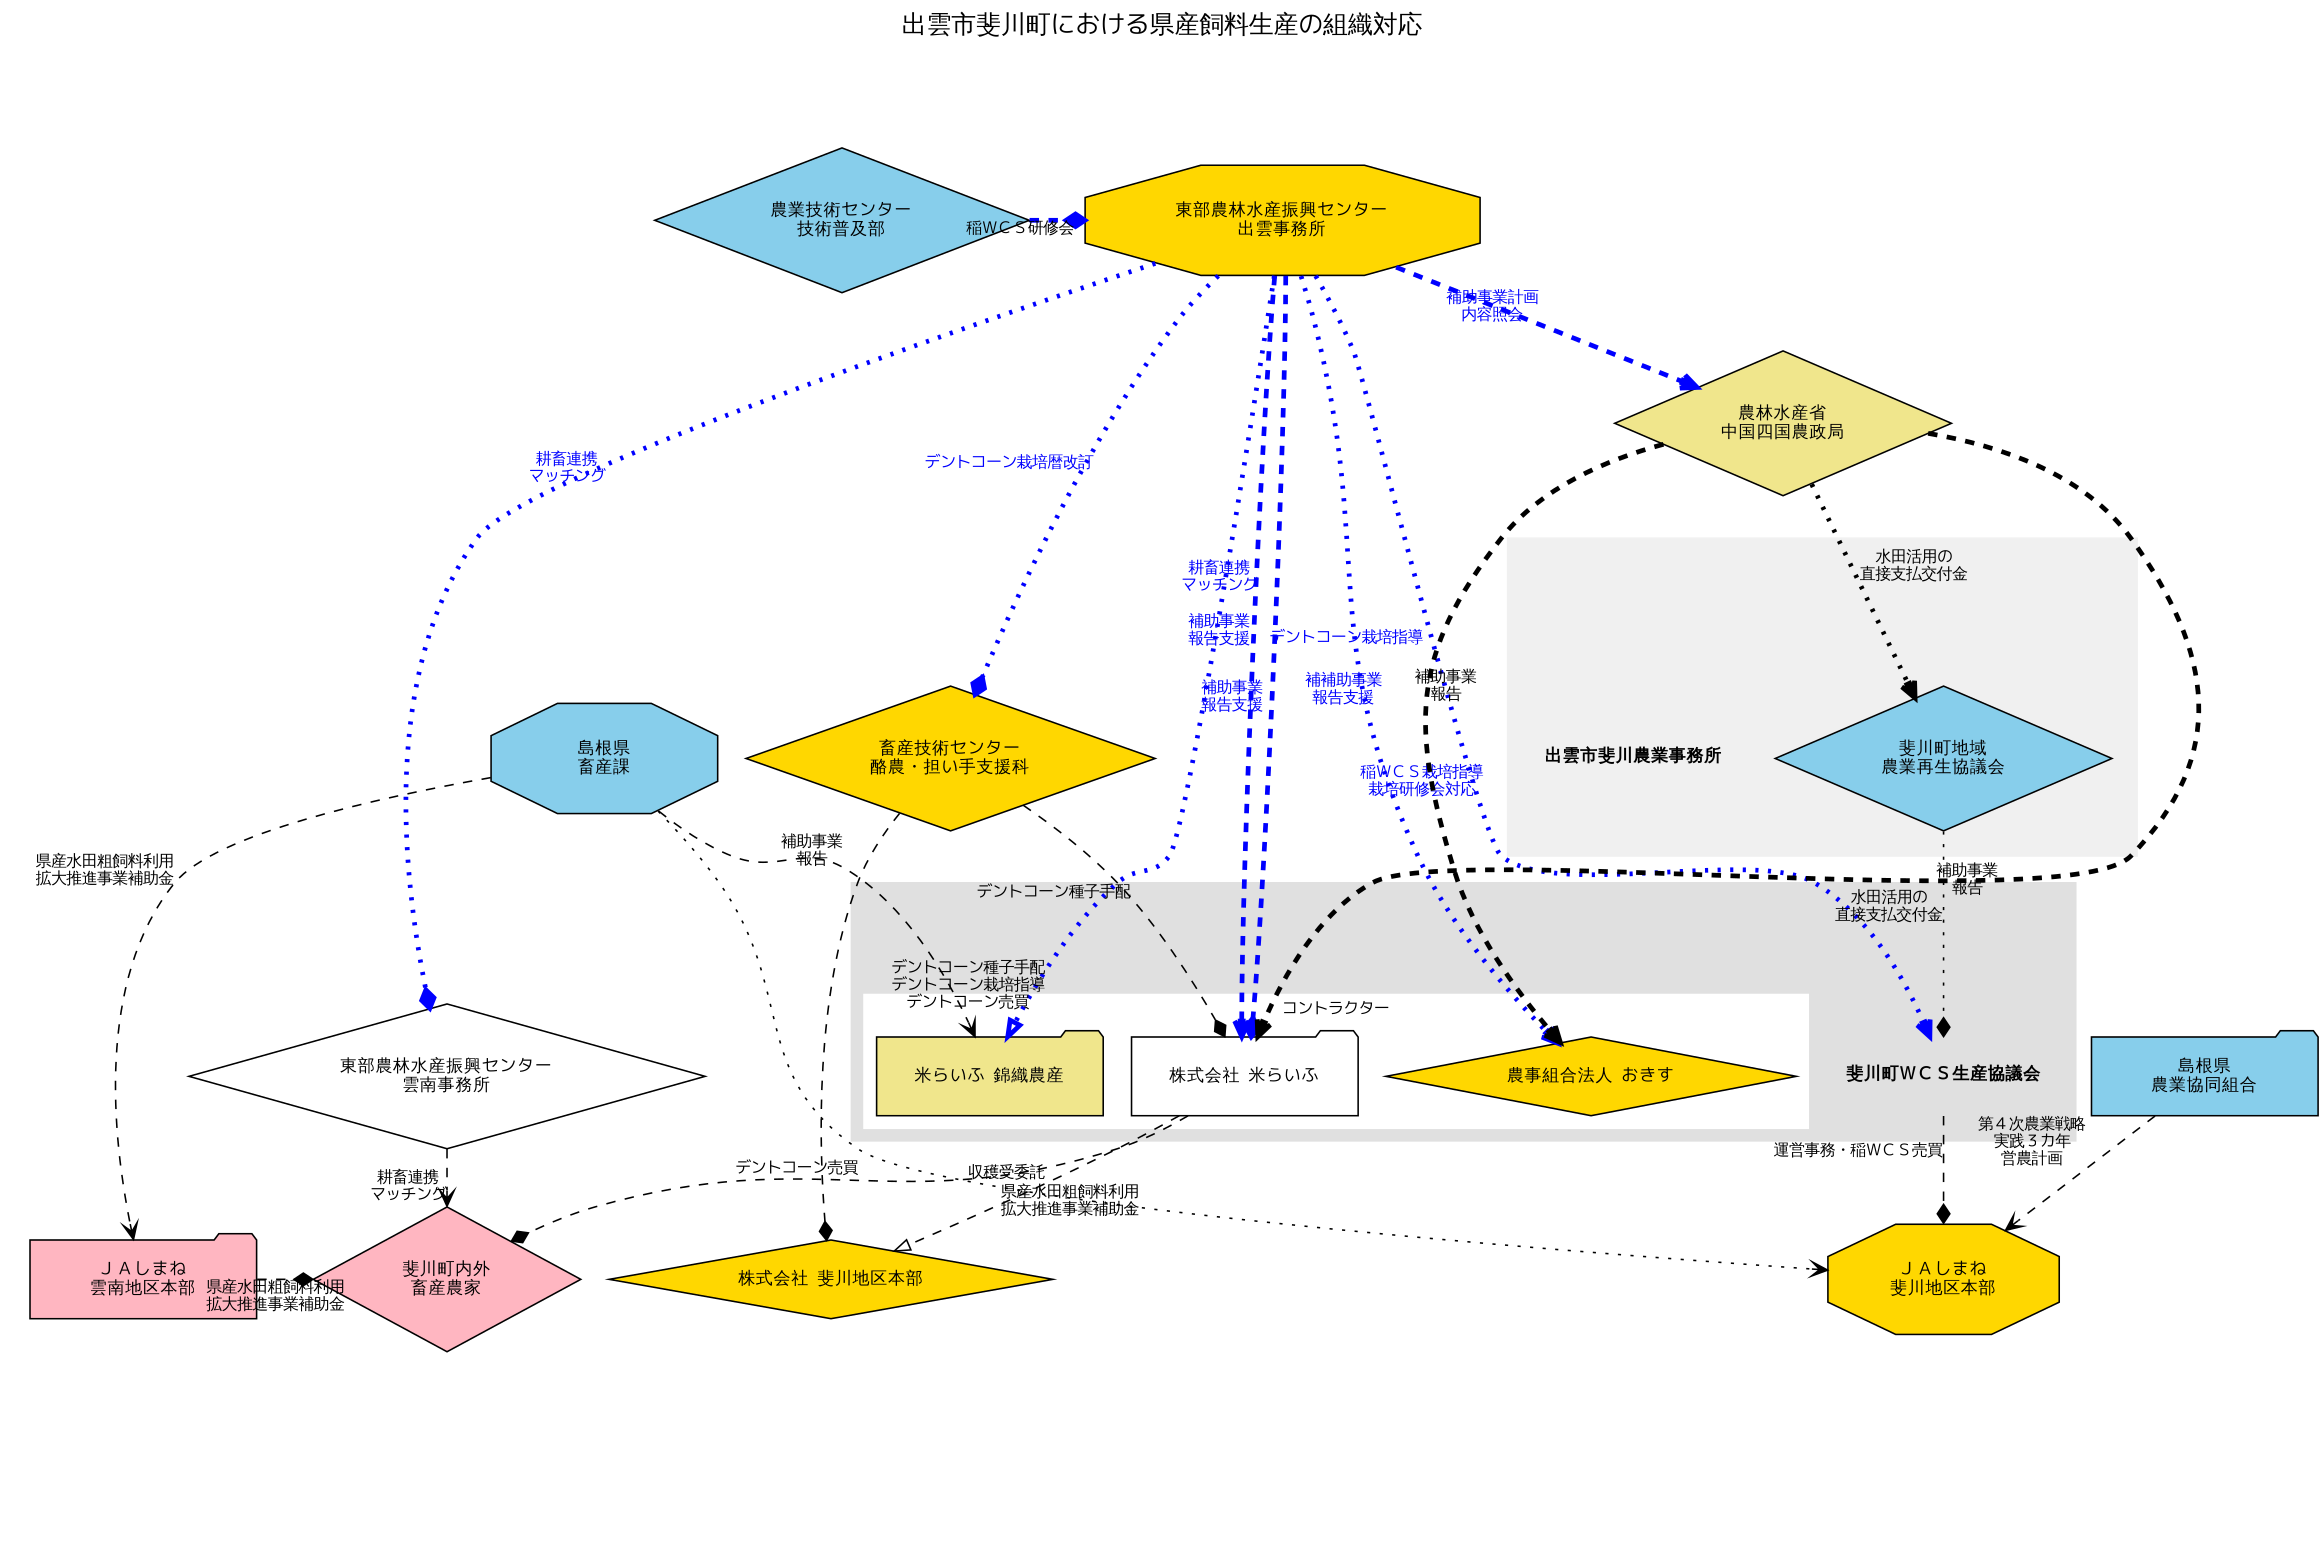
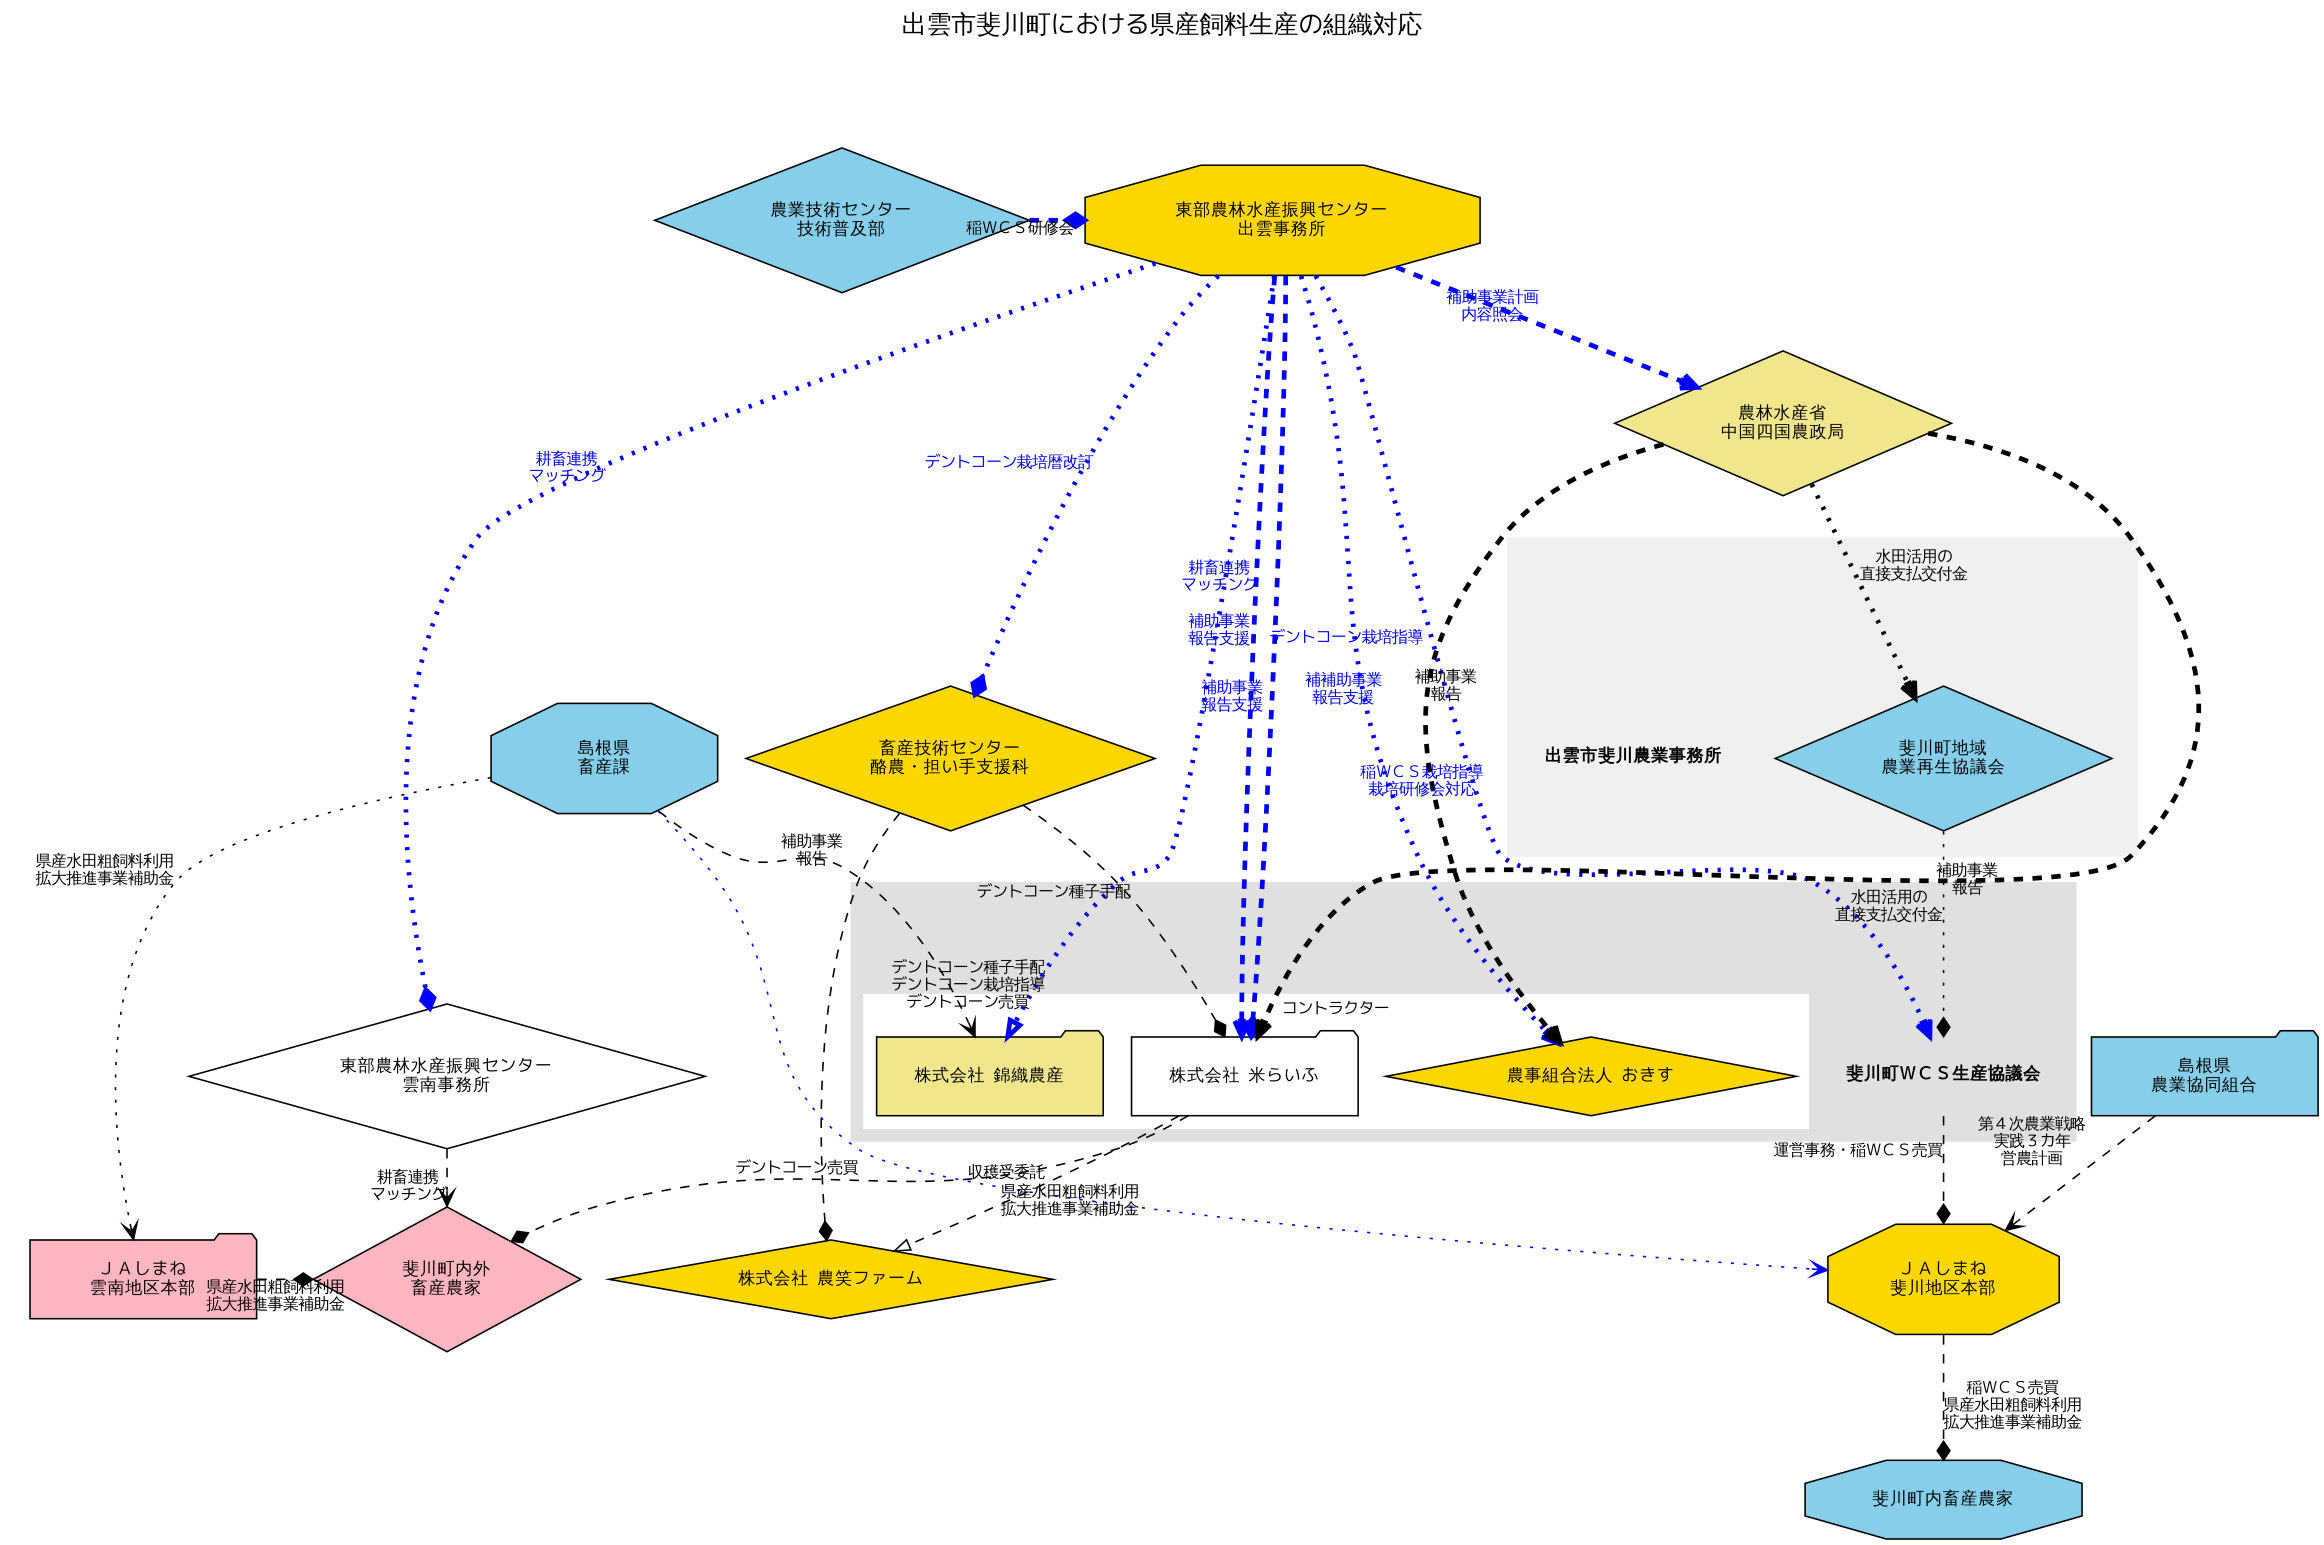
(170, 890) -> (170, 890)
(990, 1076) -> (990, 1076)
(1132, 1206) -> (1132, 1206)
(831, 1279) -> (831, 1279)
none -> (1944, 1500)
